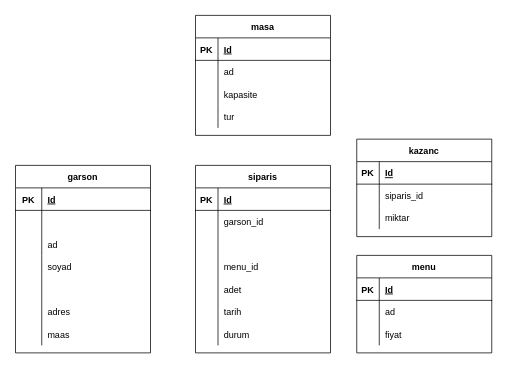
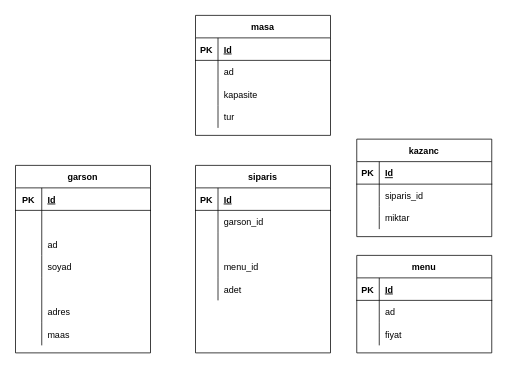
(274, 312) -> none
(274, 334) -> none
